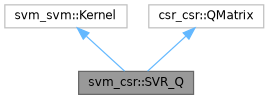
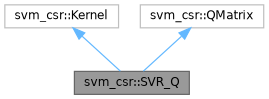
(66, 16) -> (62, 16)
(206, 16) -> (202, 16)
